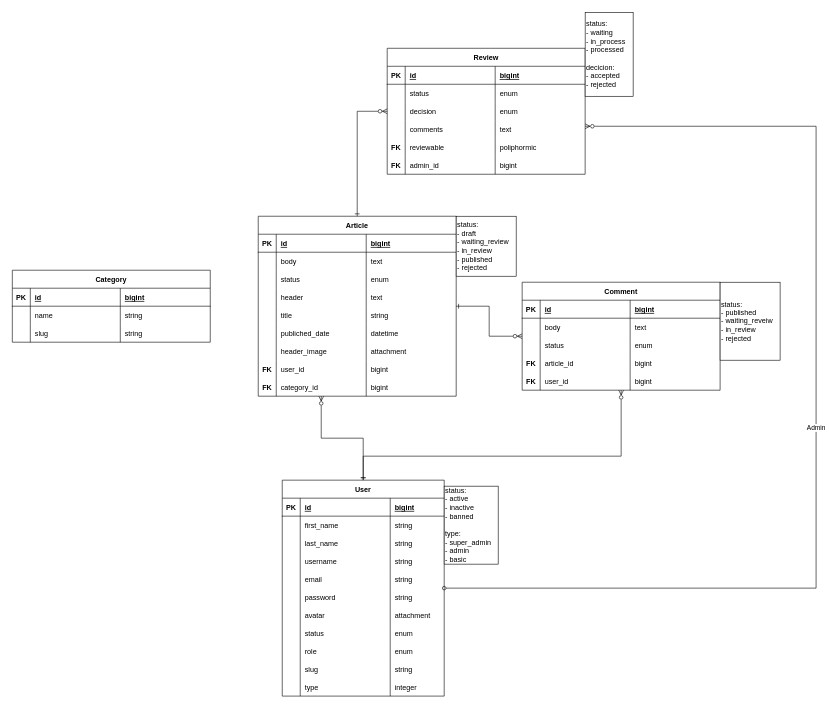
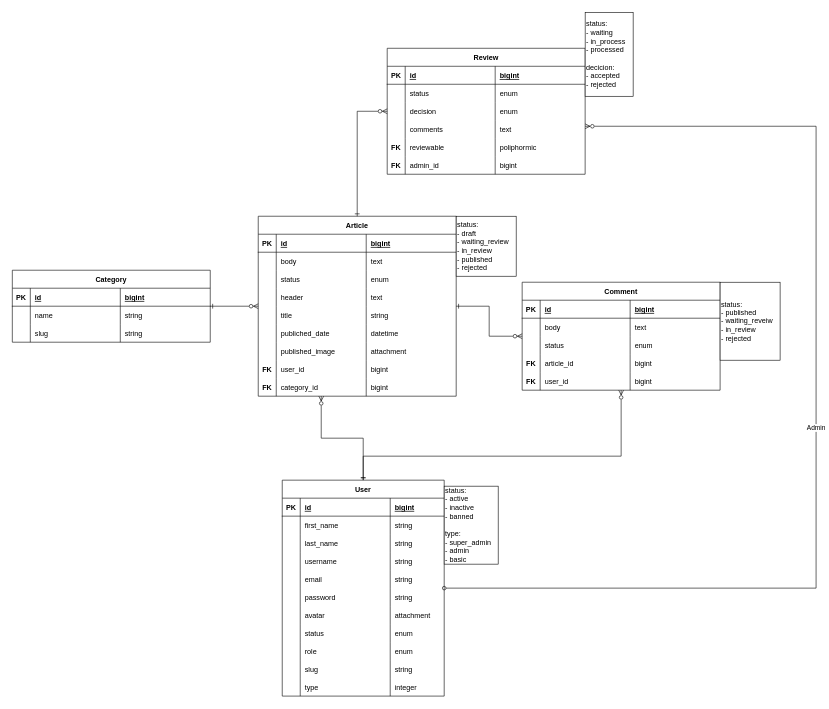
none -> (231, 306)
(304, 352) -> (308, 352)
